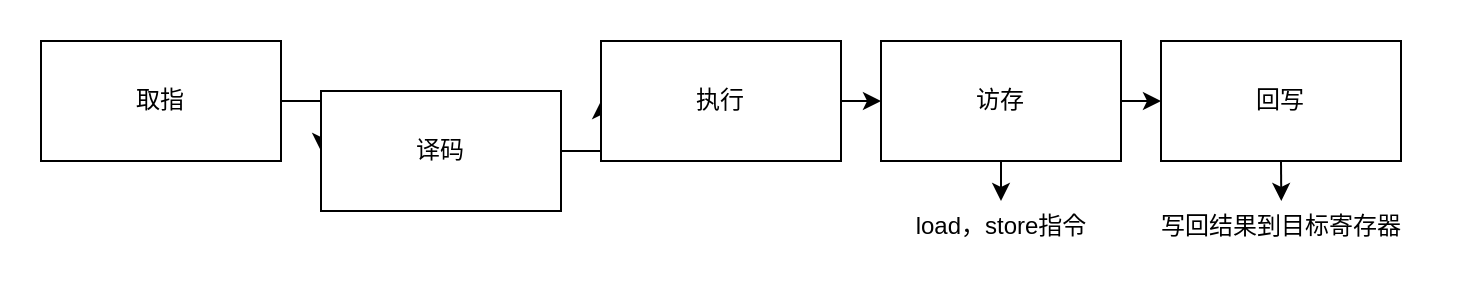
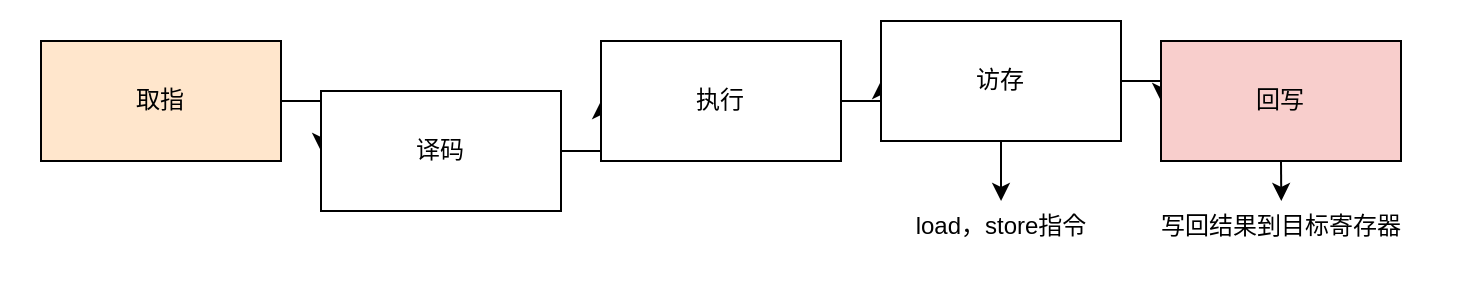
(161, 101) -> (161, 101)
(1001, 101) -> (1001, 81)
(1281, 101) -> (1281, 101)
